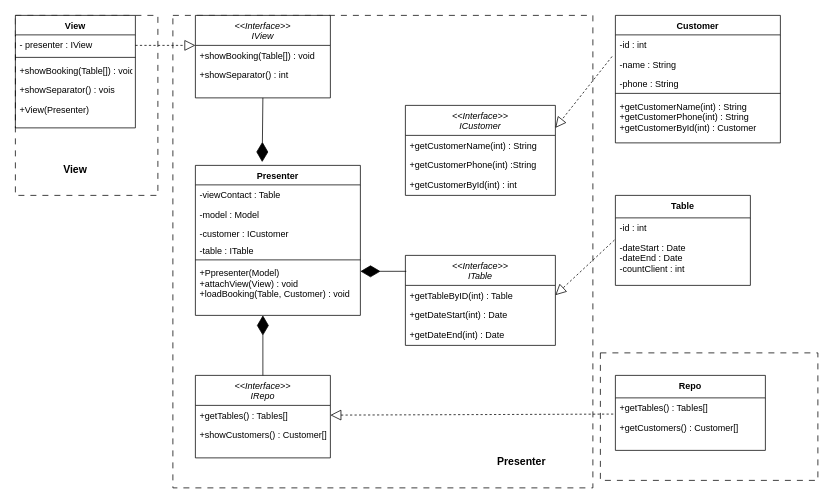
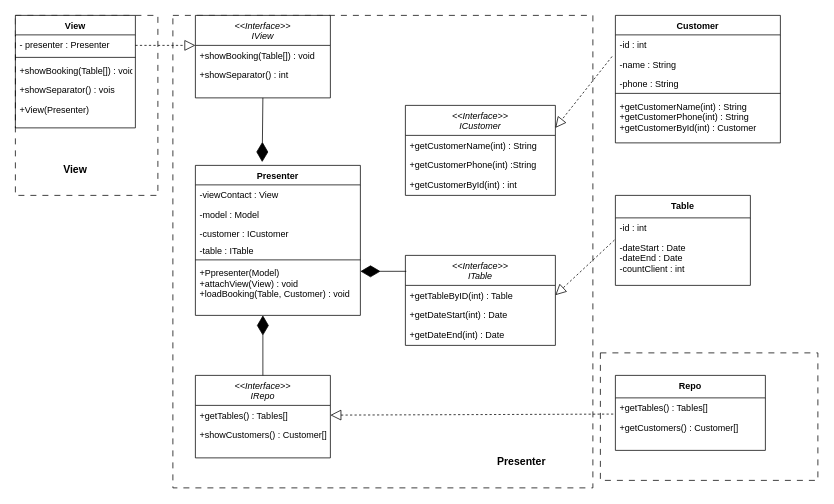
(62, 45) -> (73, 45)
(244, 195) -> (242, 195)
